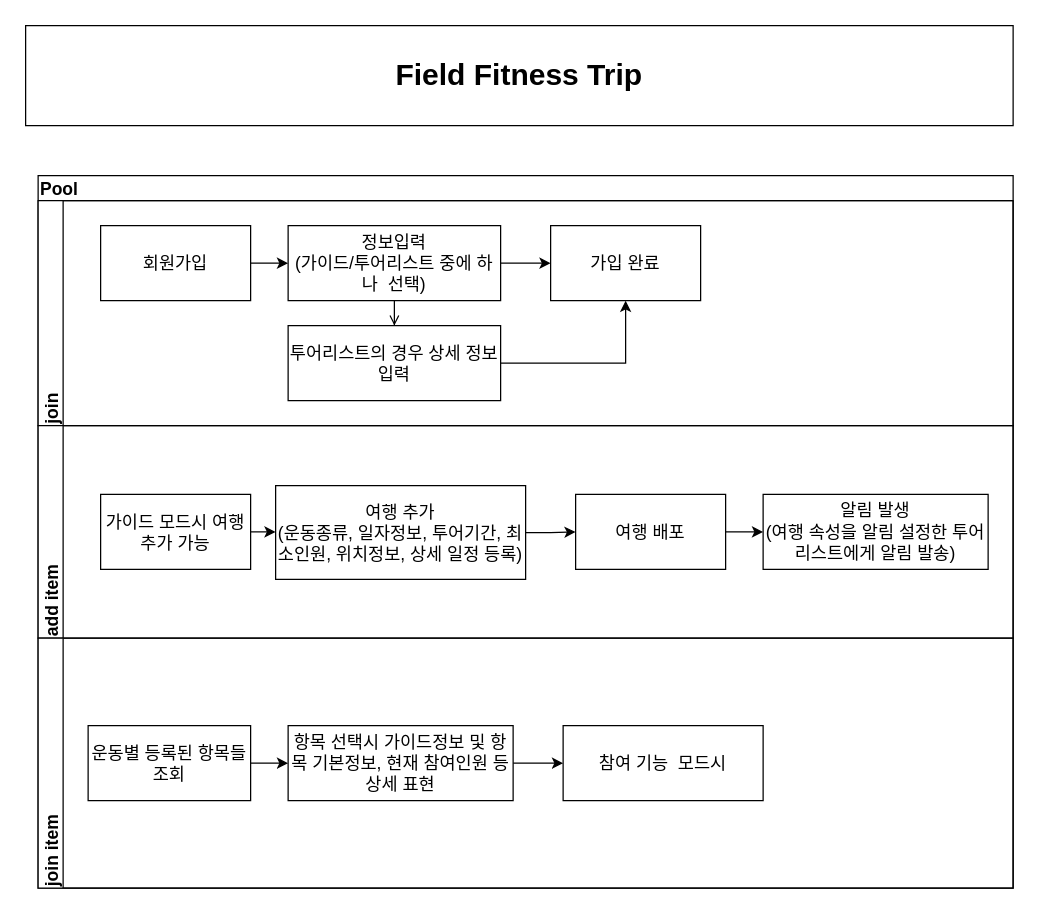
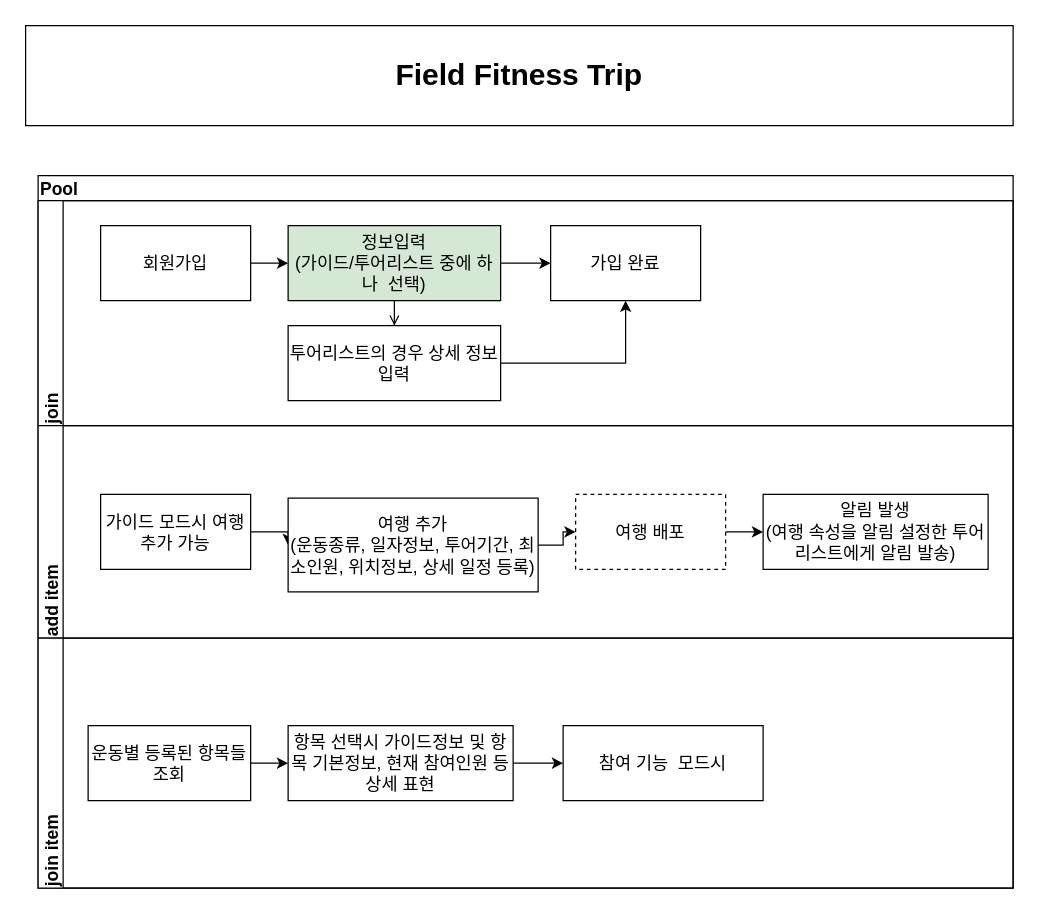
(394, 263) -> (394, 263)
(651, 532) -> (651, 532)
(401, 533) -> (413, 545)
